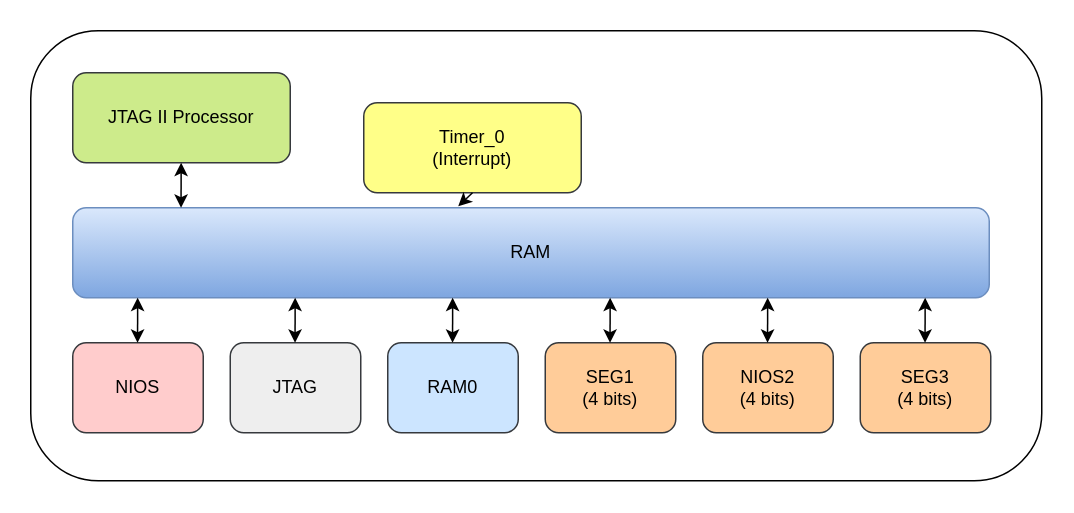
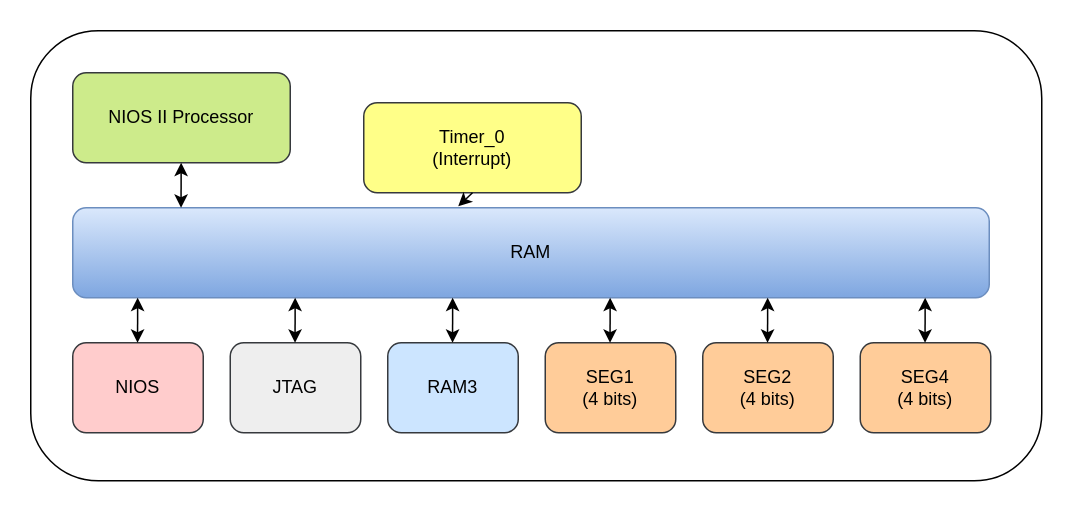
(182, 118) -> (182, 118)
(453, 388) -> (453, 388)
(768, 388) -> (768, 388)
(926, 388) -> (926, 388)
